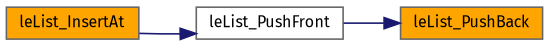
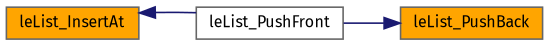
(160, 34) -> (176, 12)
